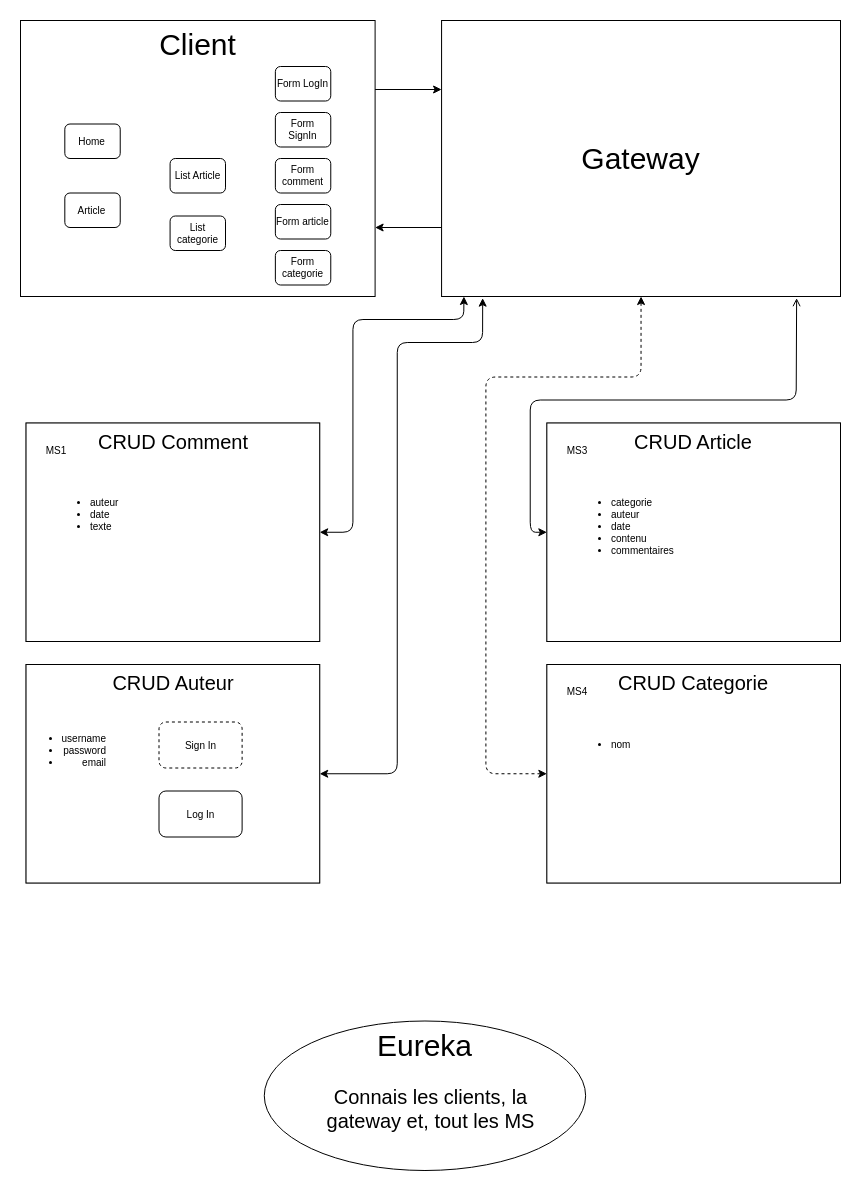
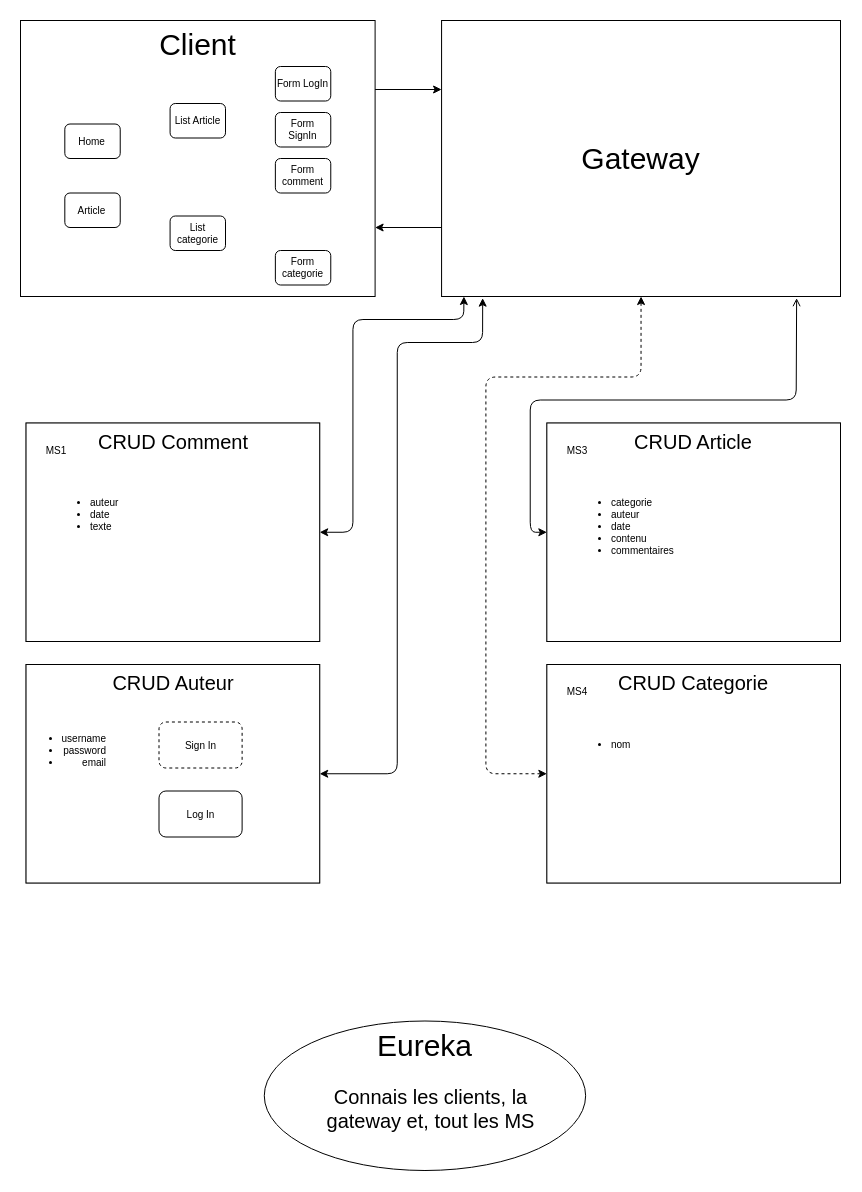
(198, 176) -> (198, 121)
(303, 222) -> none
